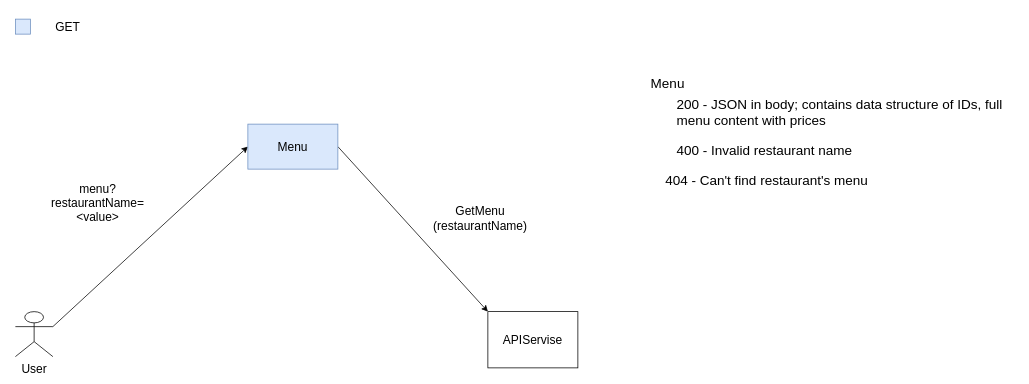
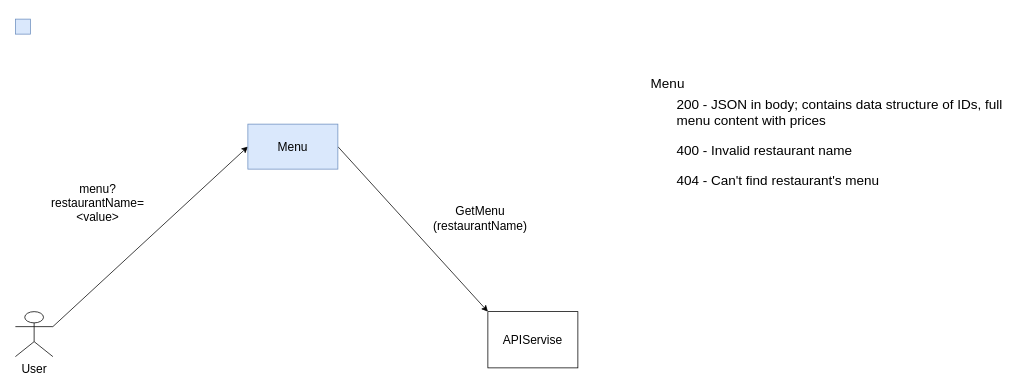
(68, 27) -> none
(833, 180) -> (844, 180)
